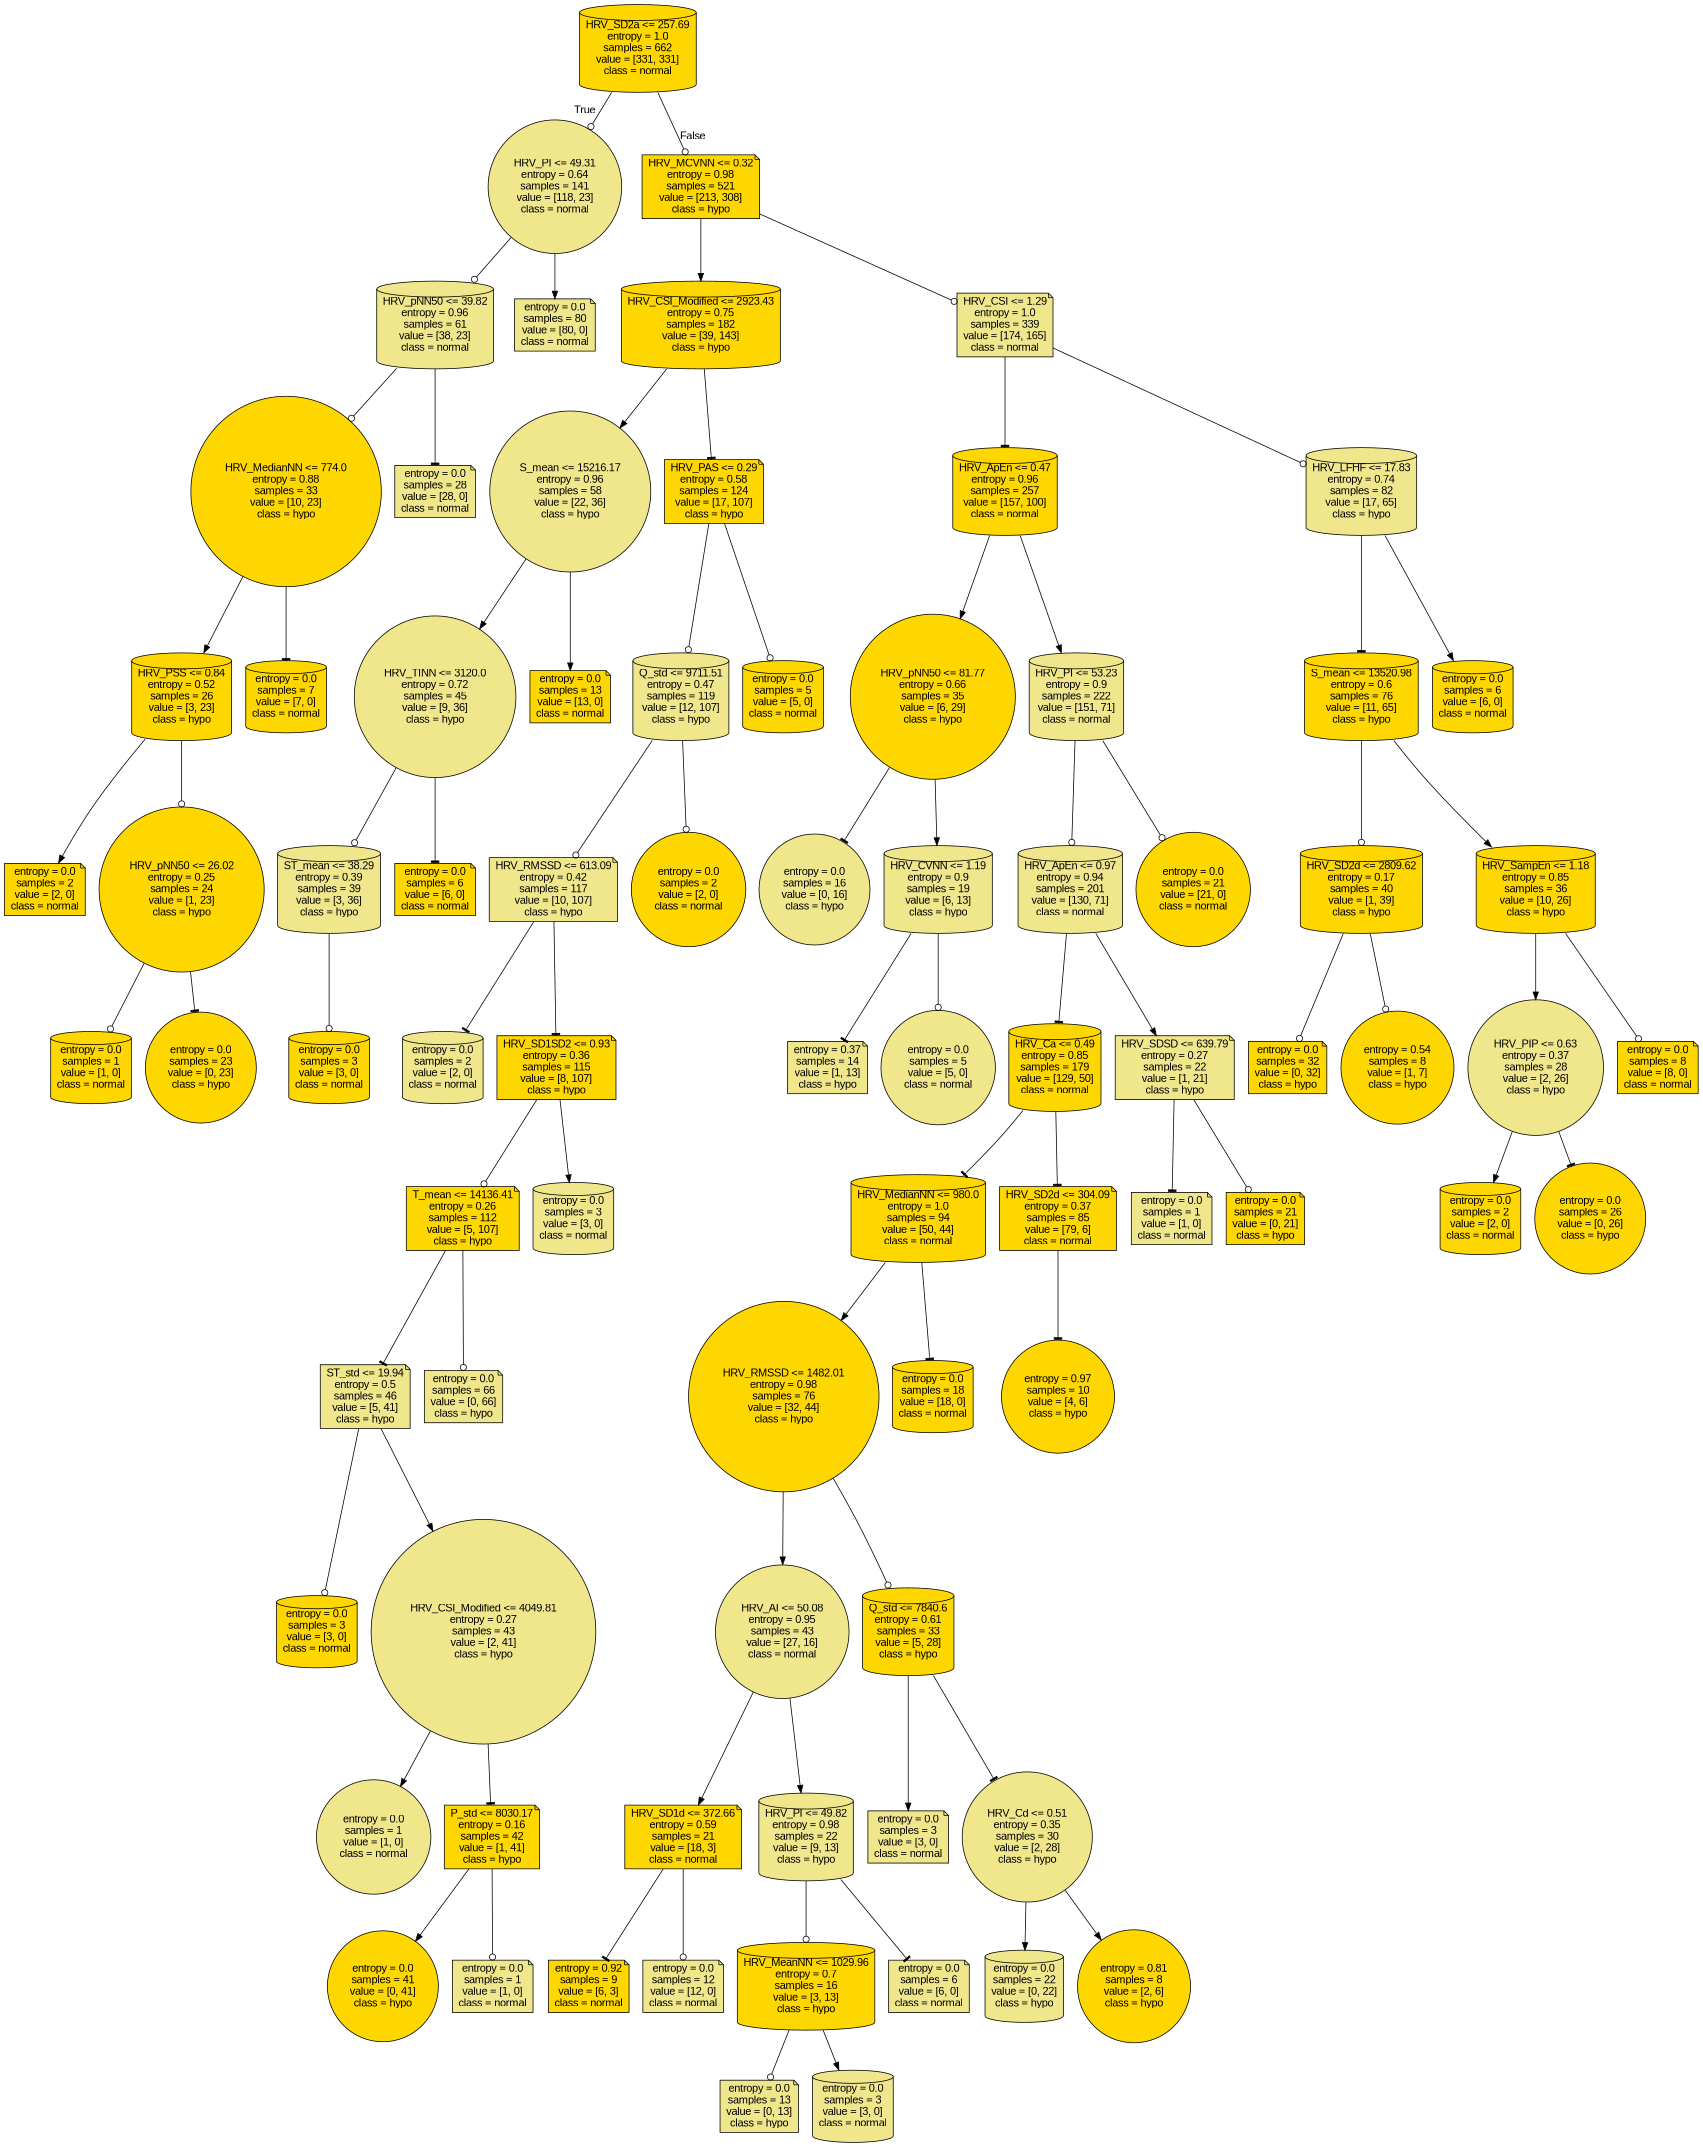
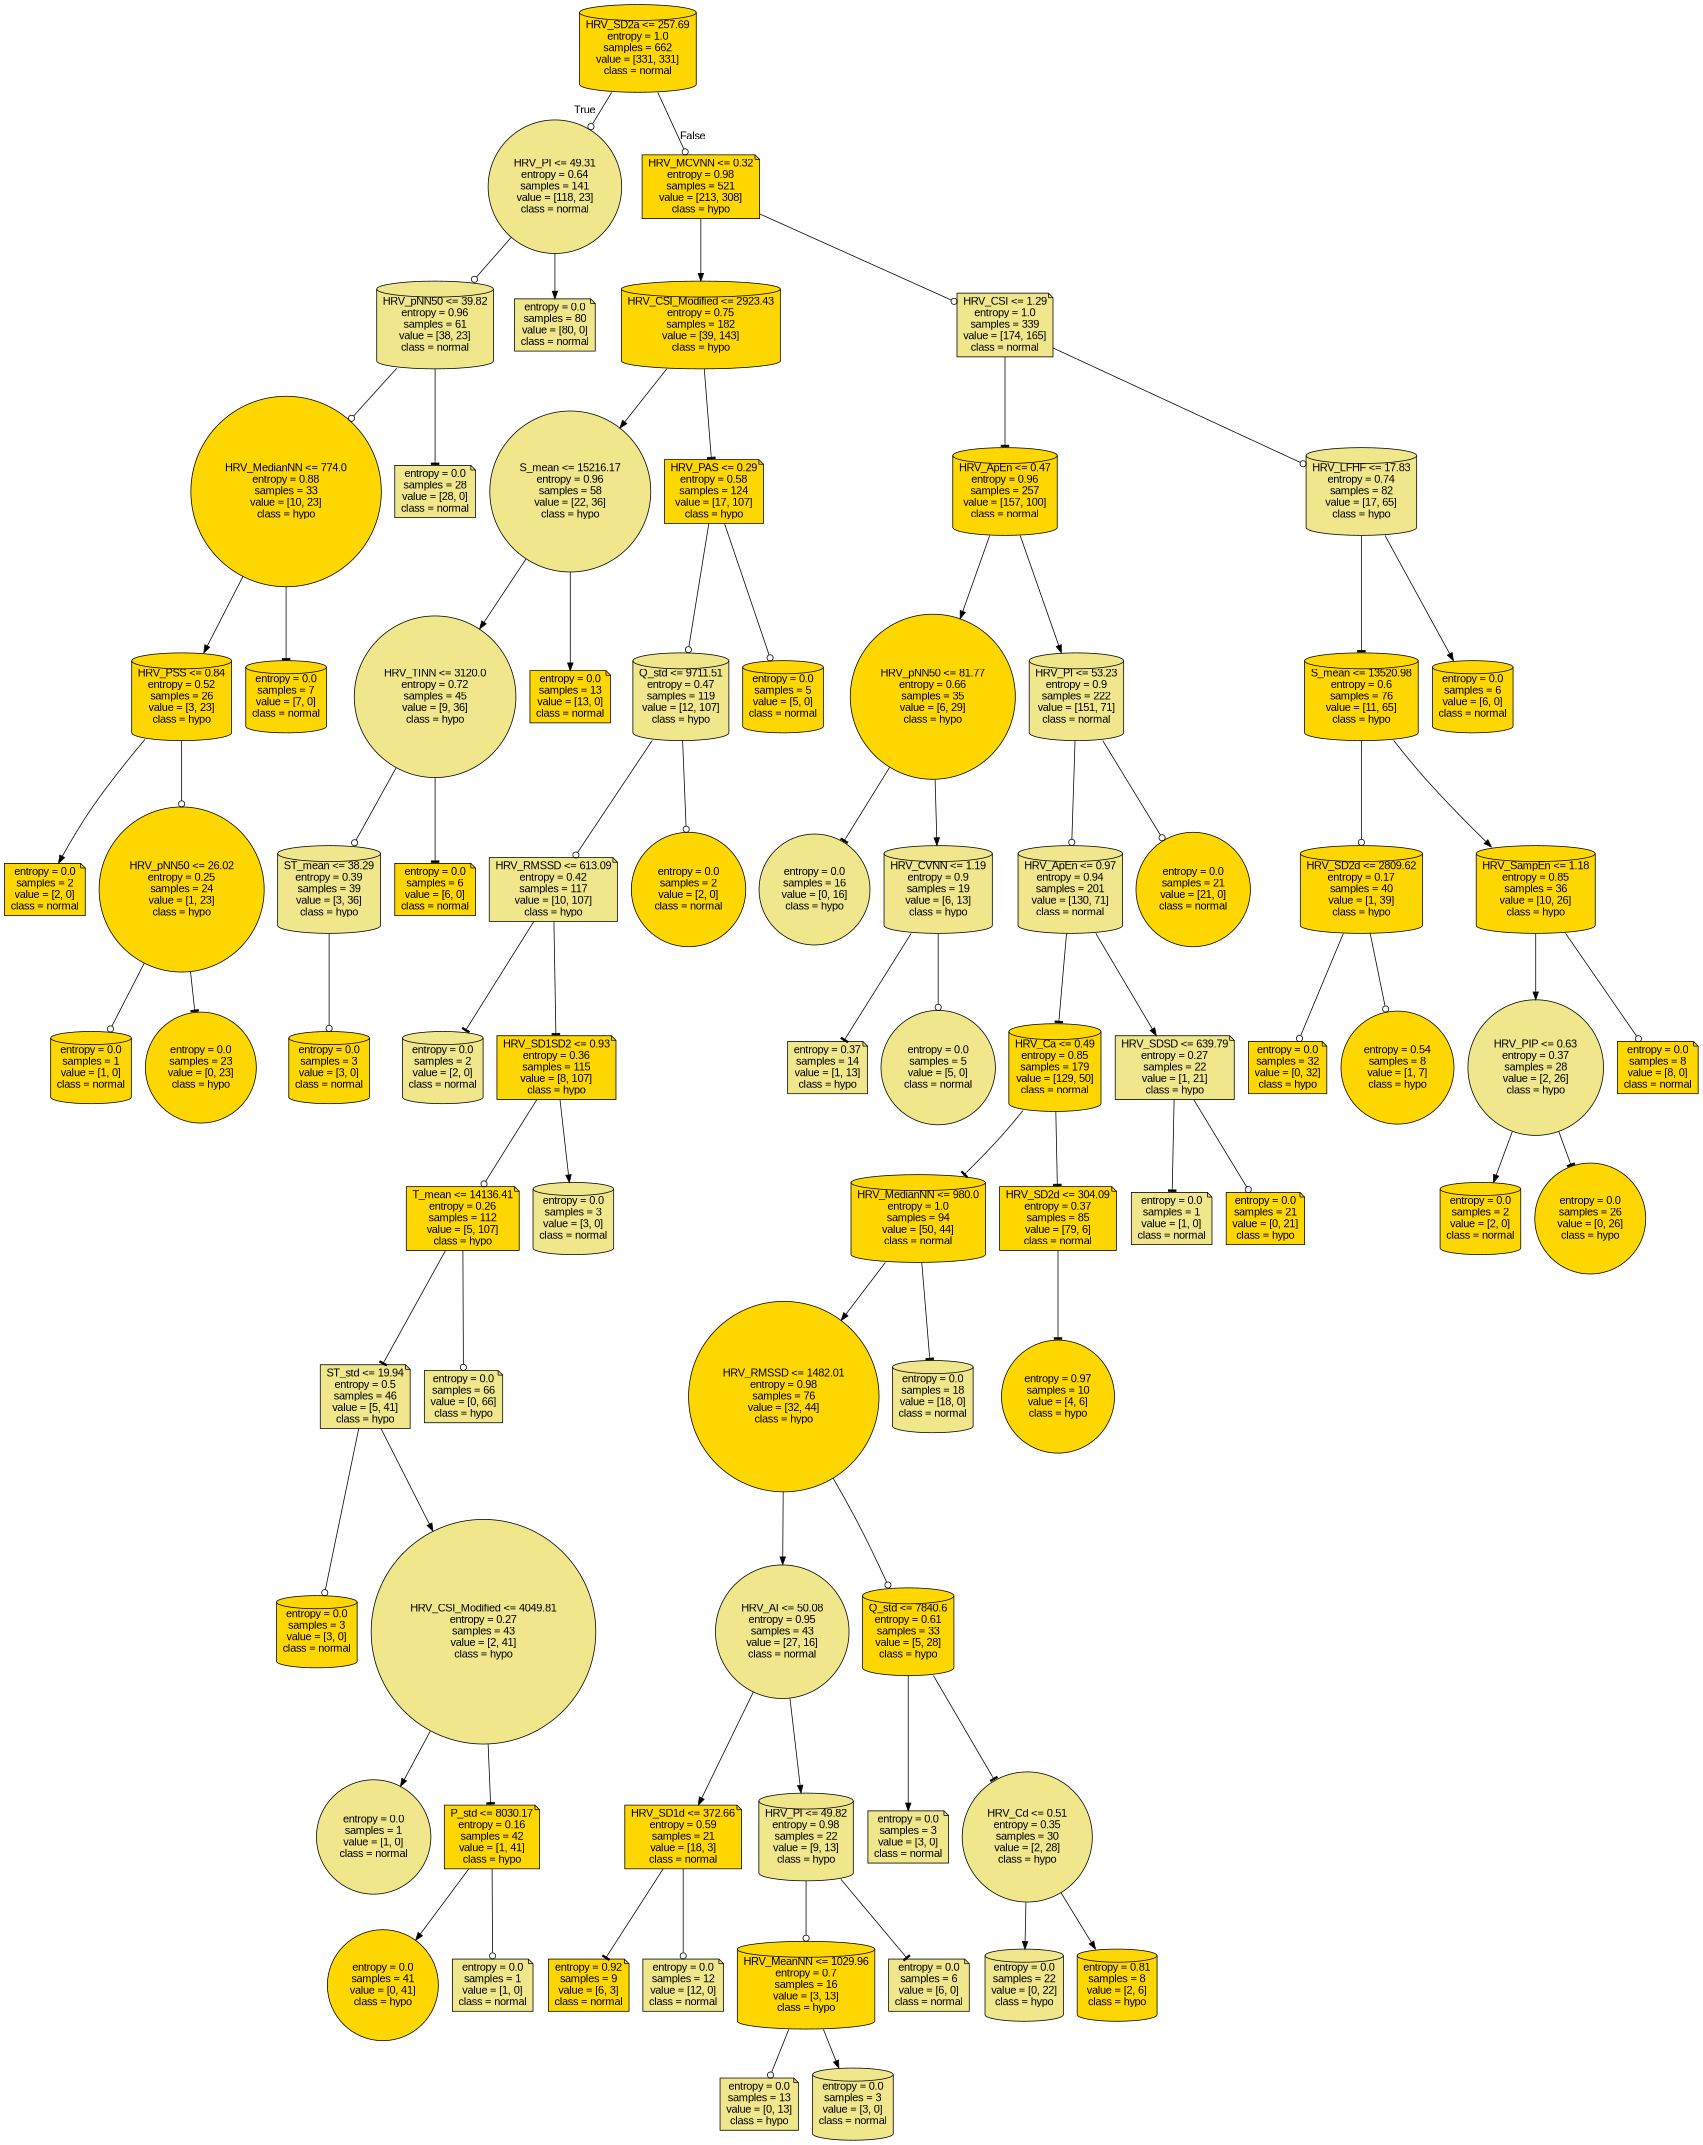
(933, 1397) -> (933, 1397)
(1134, 1986) -> (1117, 1985)
